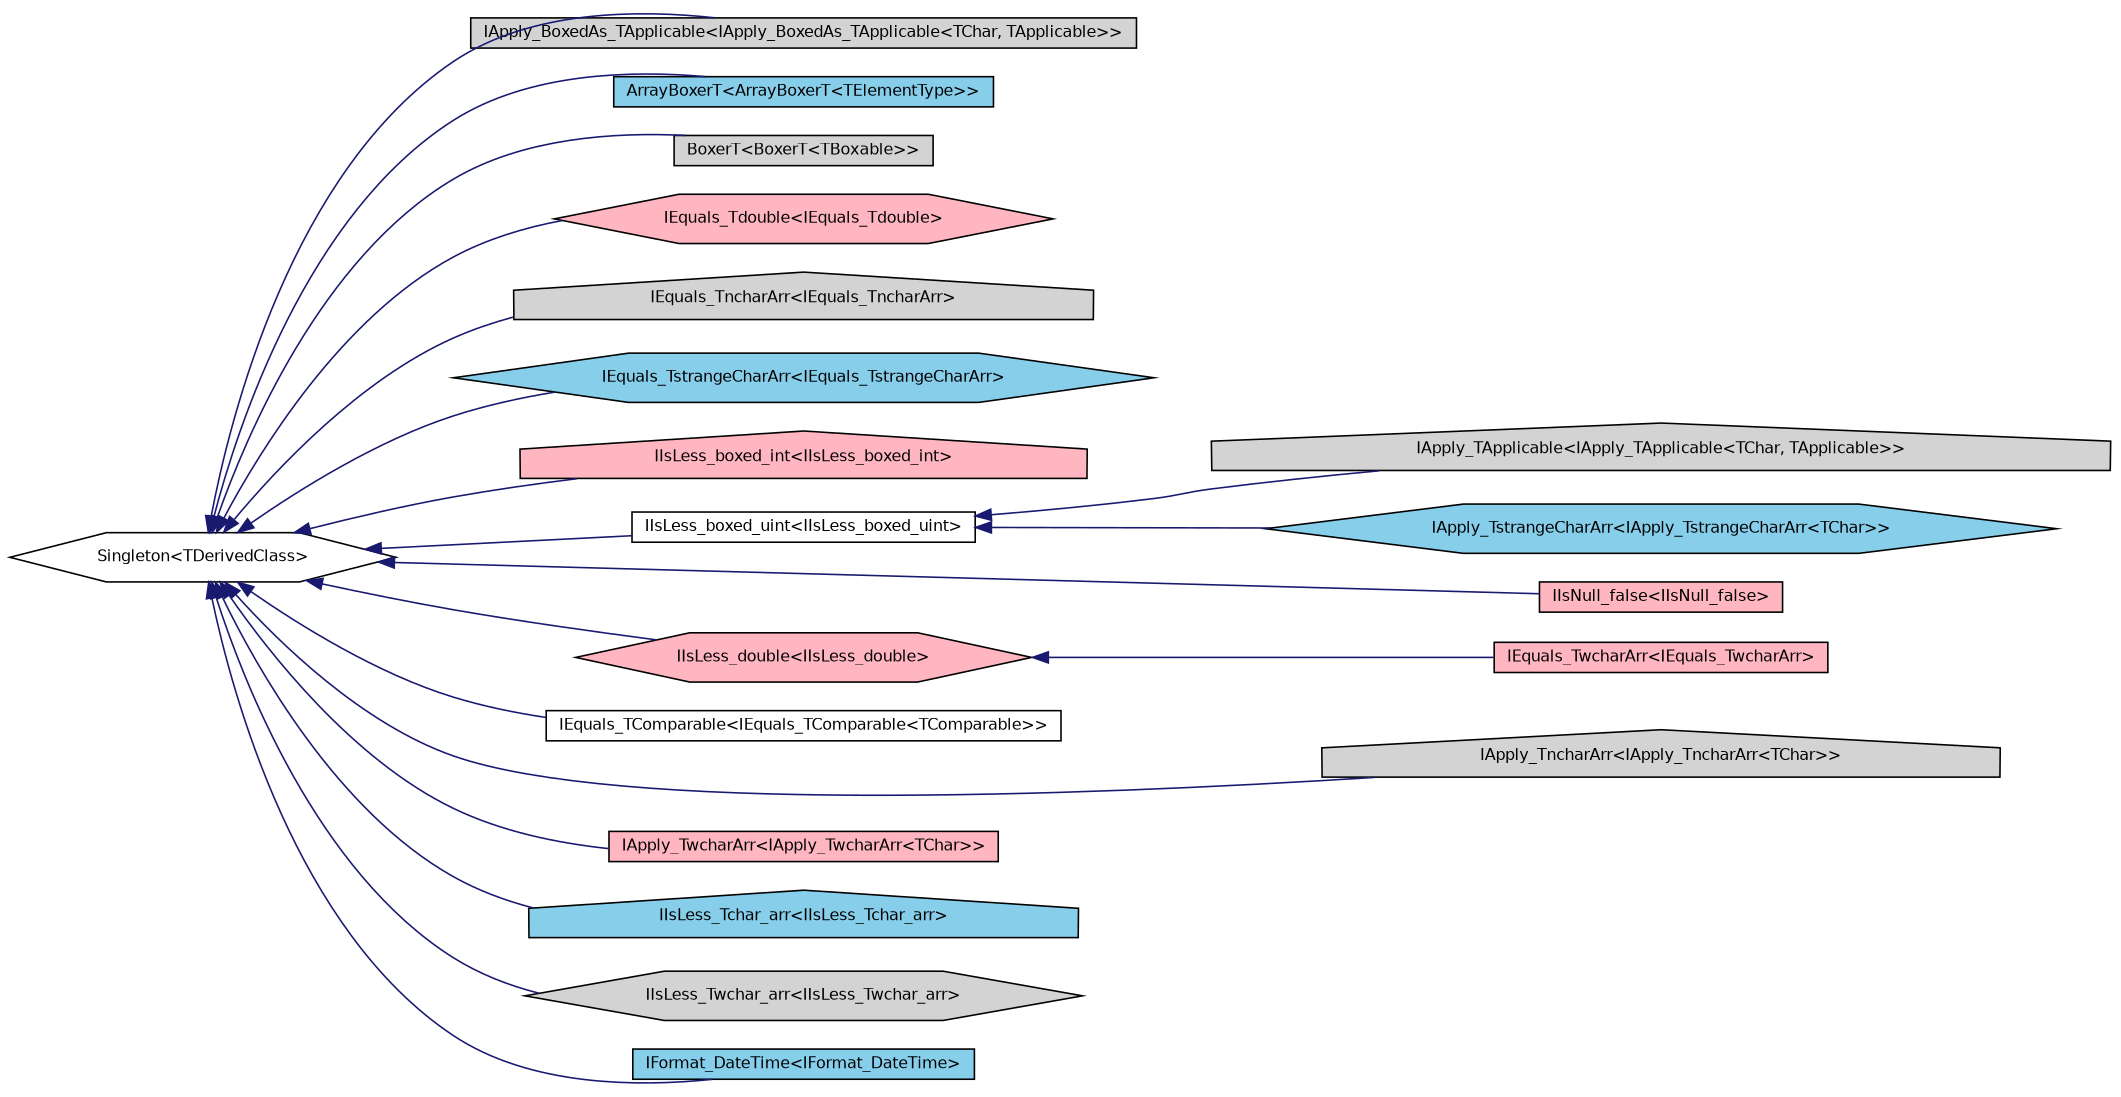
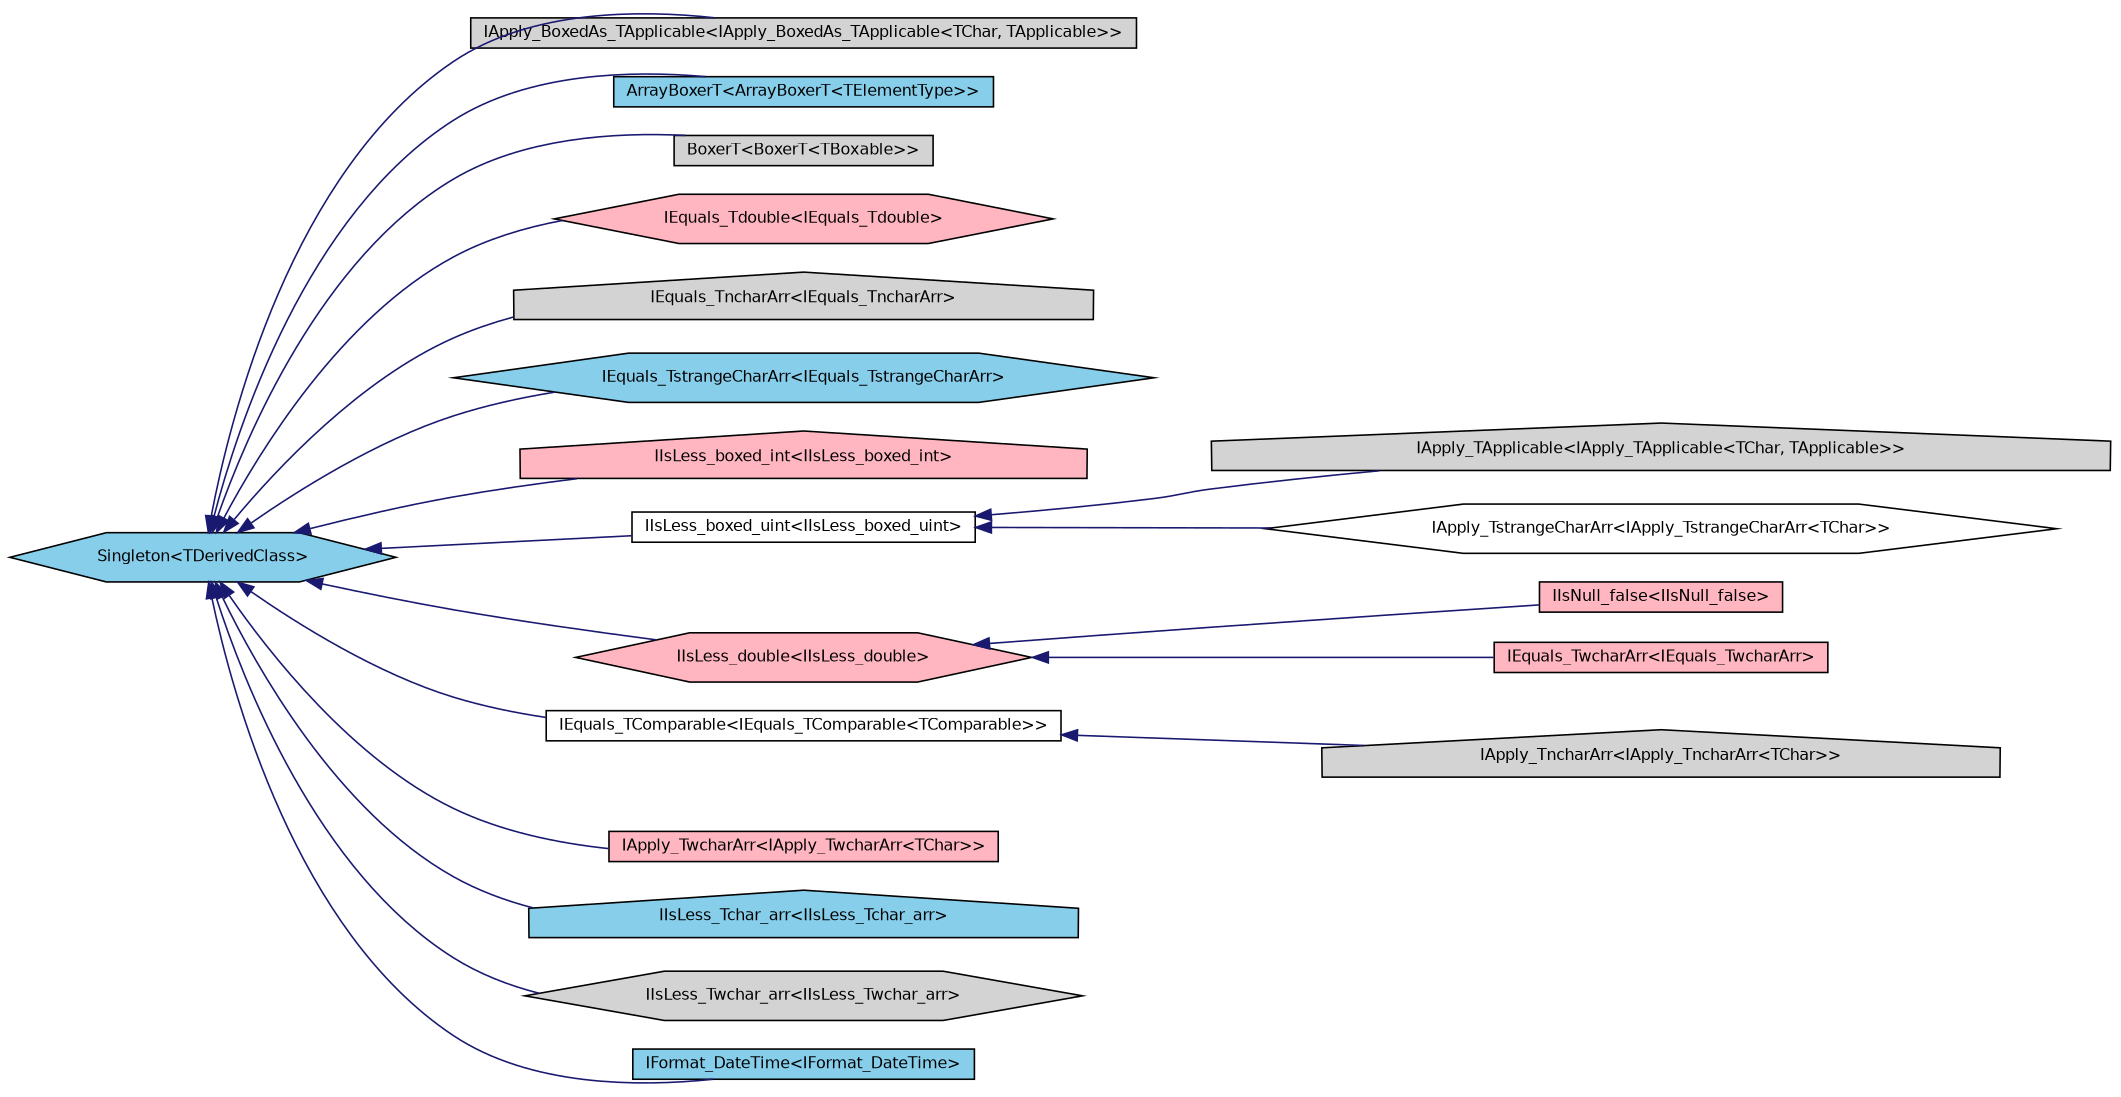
(1661, 529) -> (1661, 529)
(203, 557) -> (203, 557)
(967, 578) -> (1264, 623)
(776, 794) -> (1221, 740)
